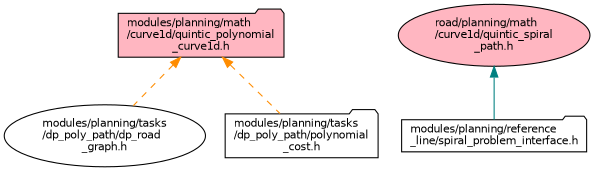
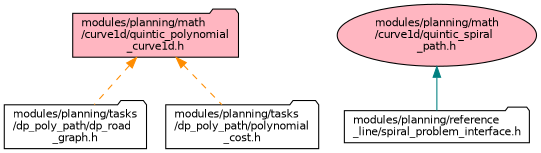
(494, 35) -> (437, 35)
(105, 136) -> (75, 127)
